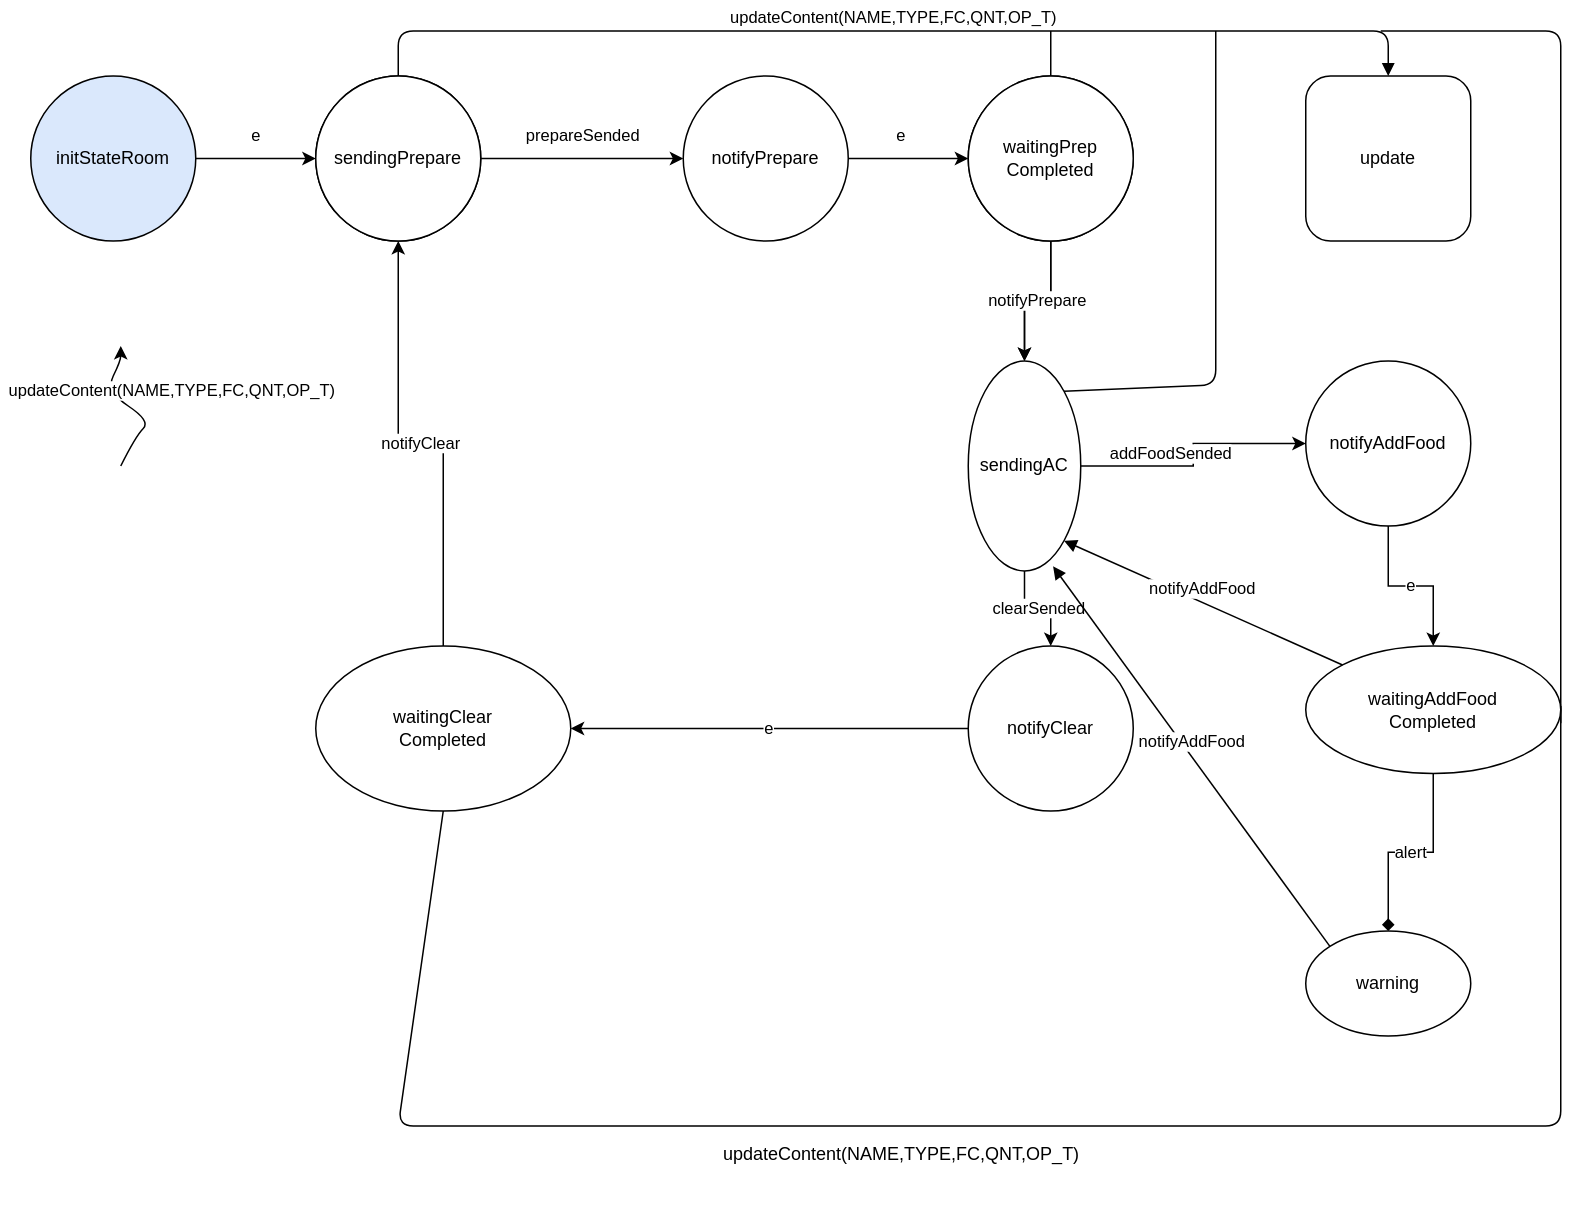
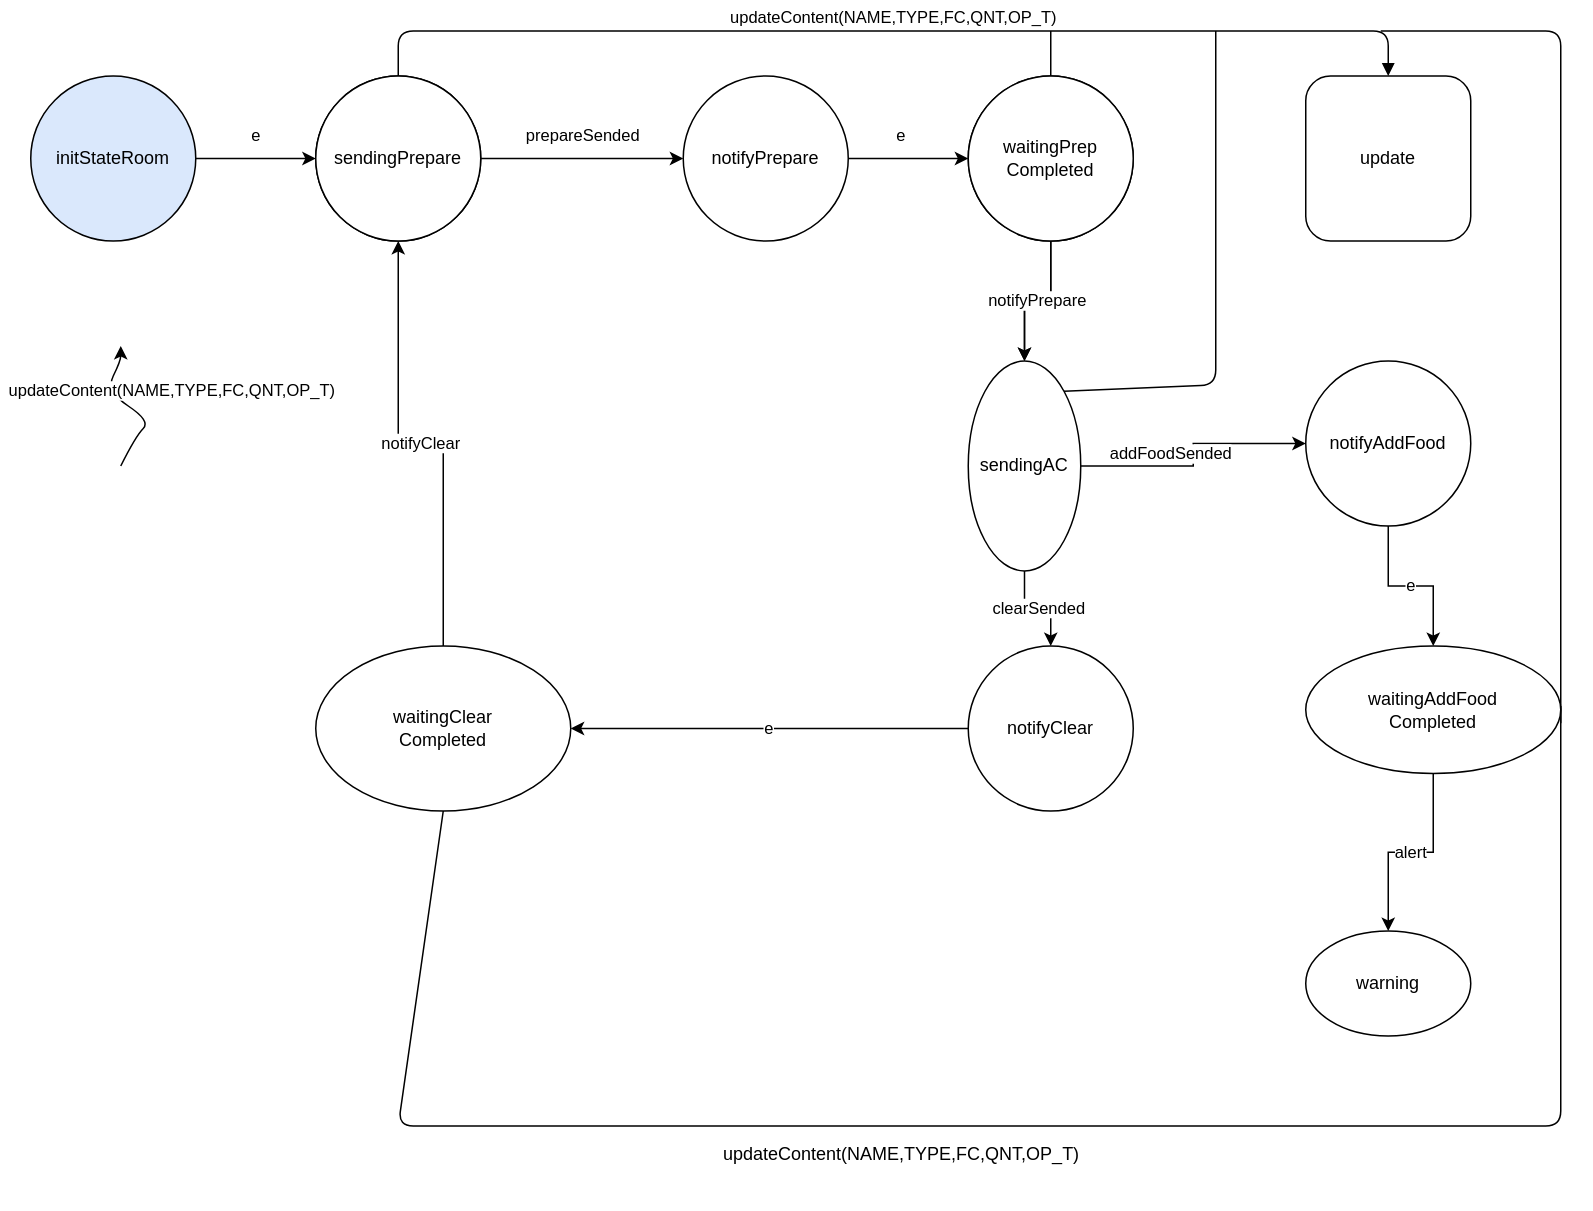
(1251, 624) -> none
(1195, 761) -> none
(1388, 918) -> (1388, 919)
